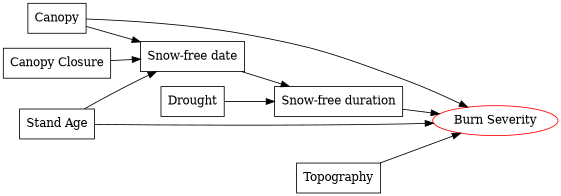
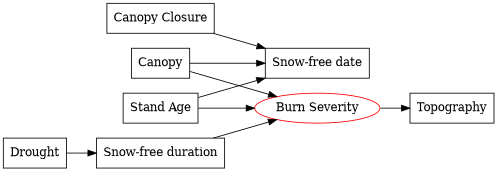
(262, 78) -> none
(416, 150) -> (391, 108)
